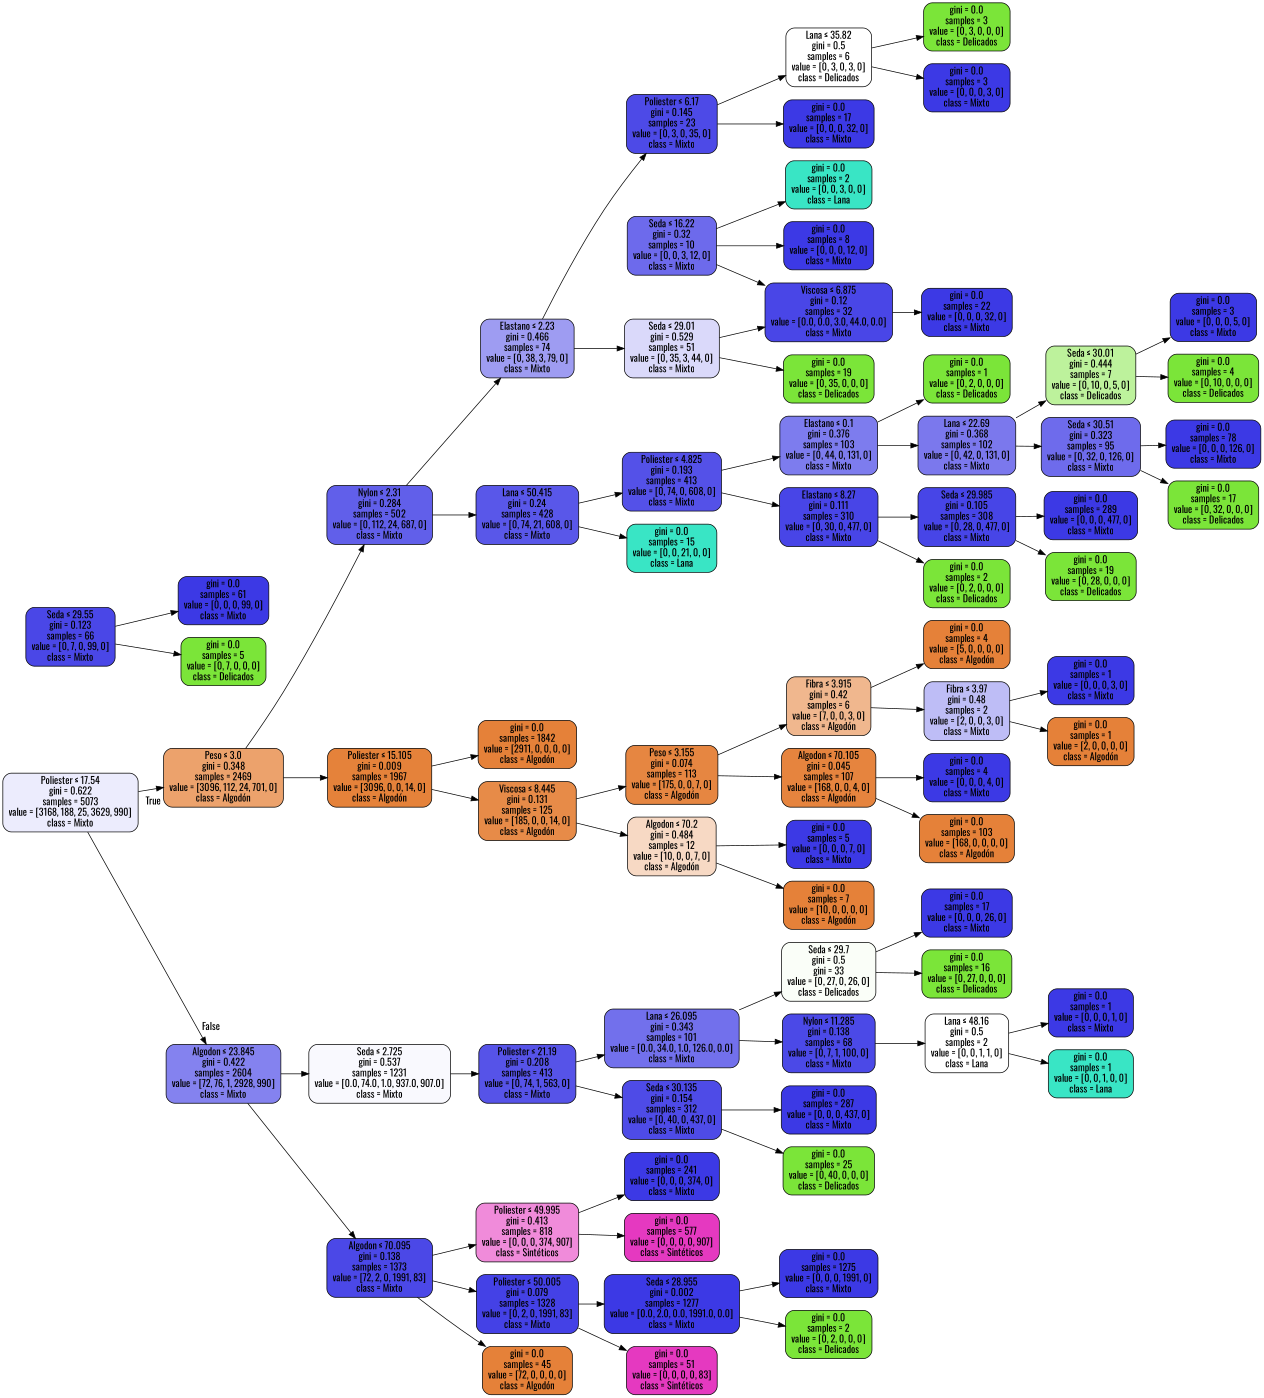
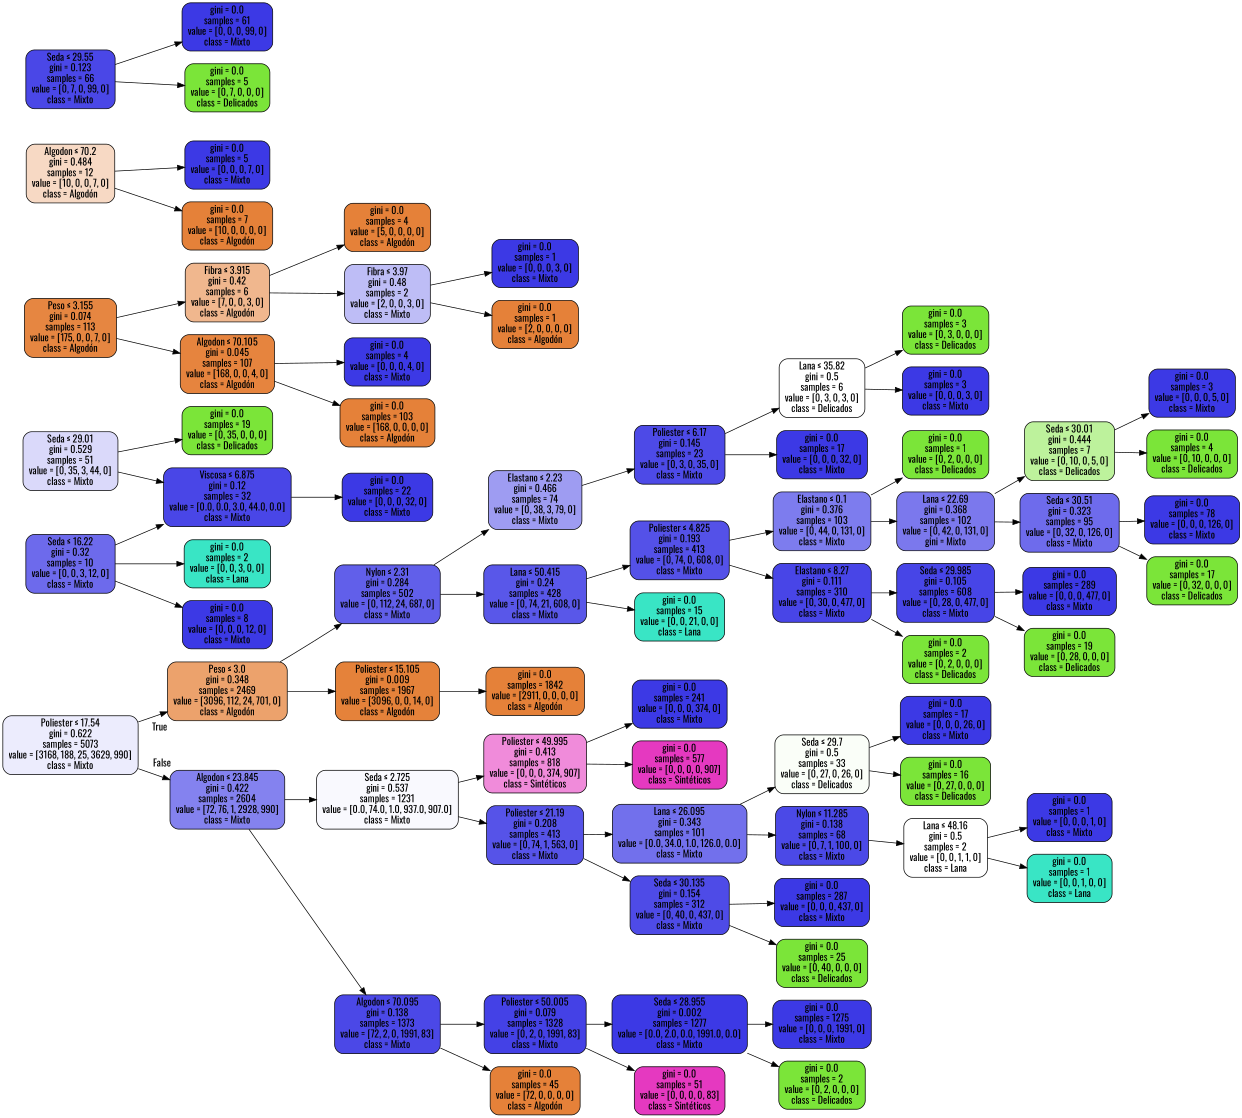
(596, 348) -> none
(967, 466) -> (946, 542)
(967, 517) -> (946, 593)
(527, 811) -> none
(829, 971) -> (822, 764)
(451, 1251) -> (468, 780)
